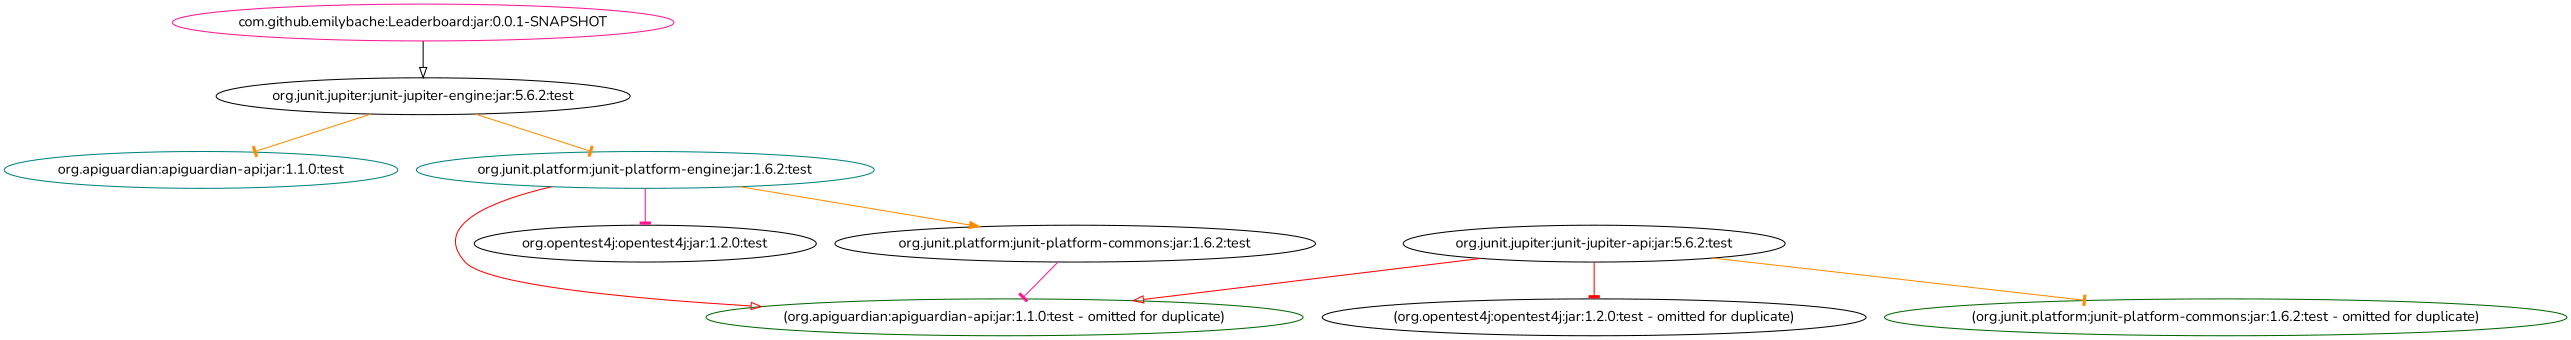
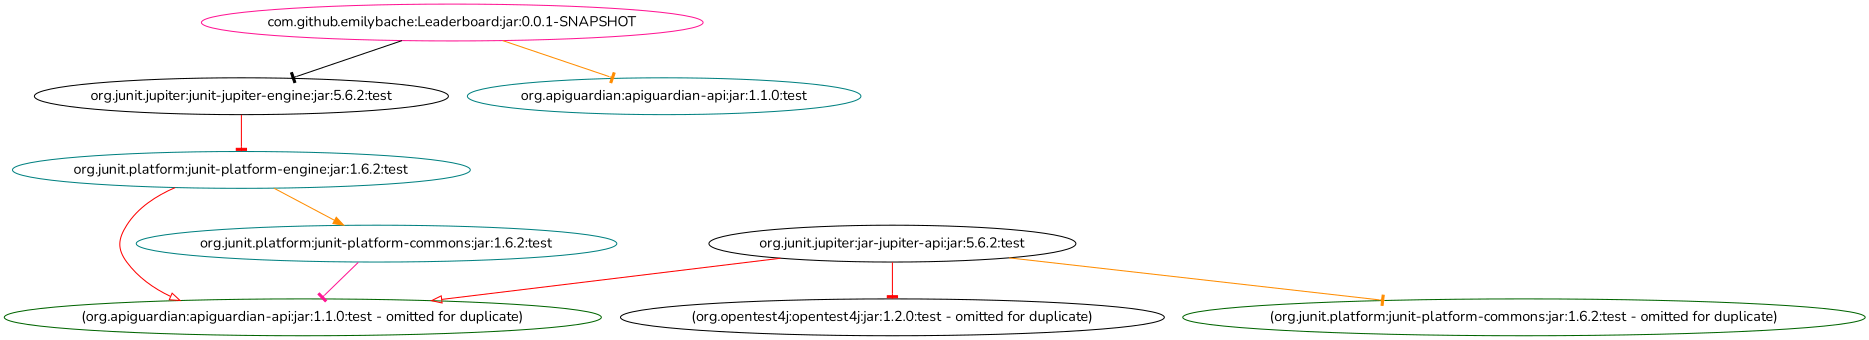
(423, 54) -> (349, 59)
(314, 132) -> (556, 59)
(531, 132) -> (241, 131)
(645, 244) -> none
(1075, 244) -> (377, 244)
(1594, 244) -> (892, 244)
